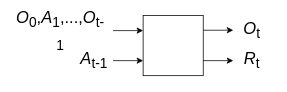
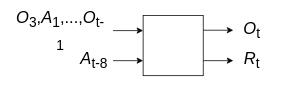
(60, 30) -> (60, 30)
(94, 60) -> (94, 60)
